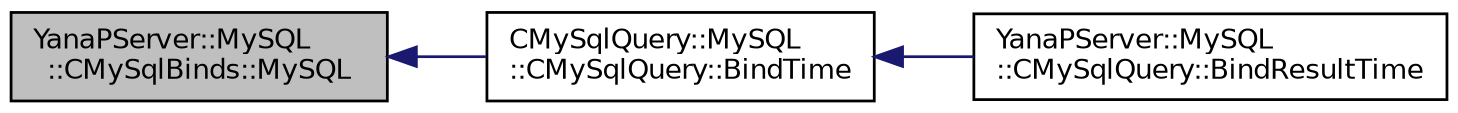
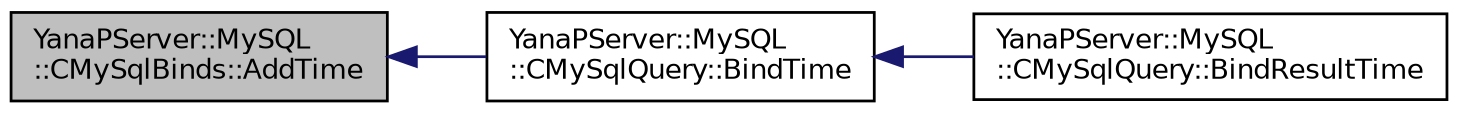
(199, 57) -> (199, 57)
(681, 57) -> (681, 57)
